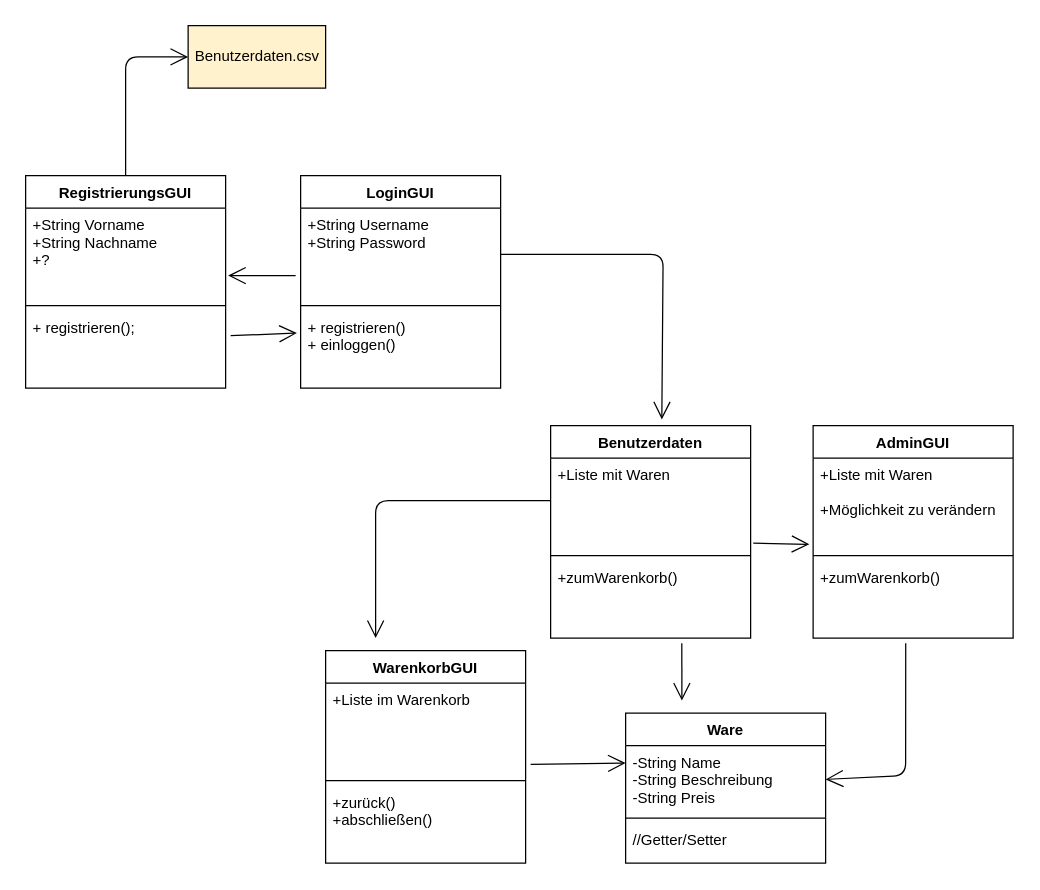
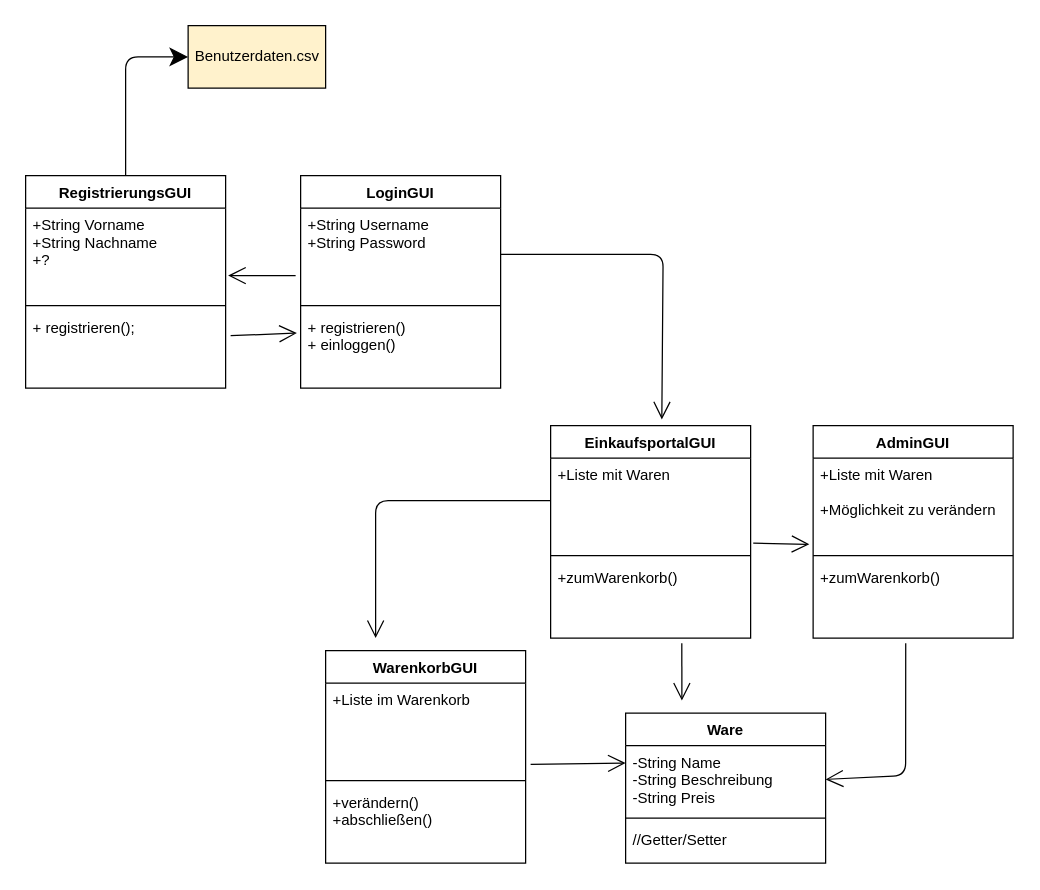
(177, 57) -> (173, 57)
(650, 443) -> (650, 443)
(370, 803) -> (383, 803)
